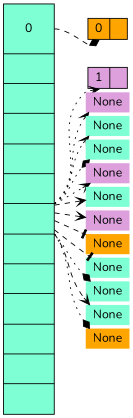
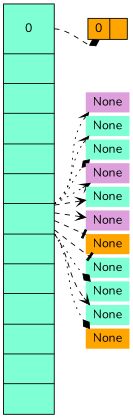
(108, 78) -> none
